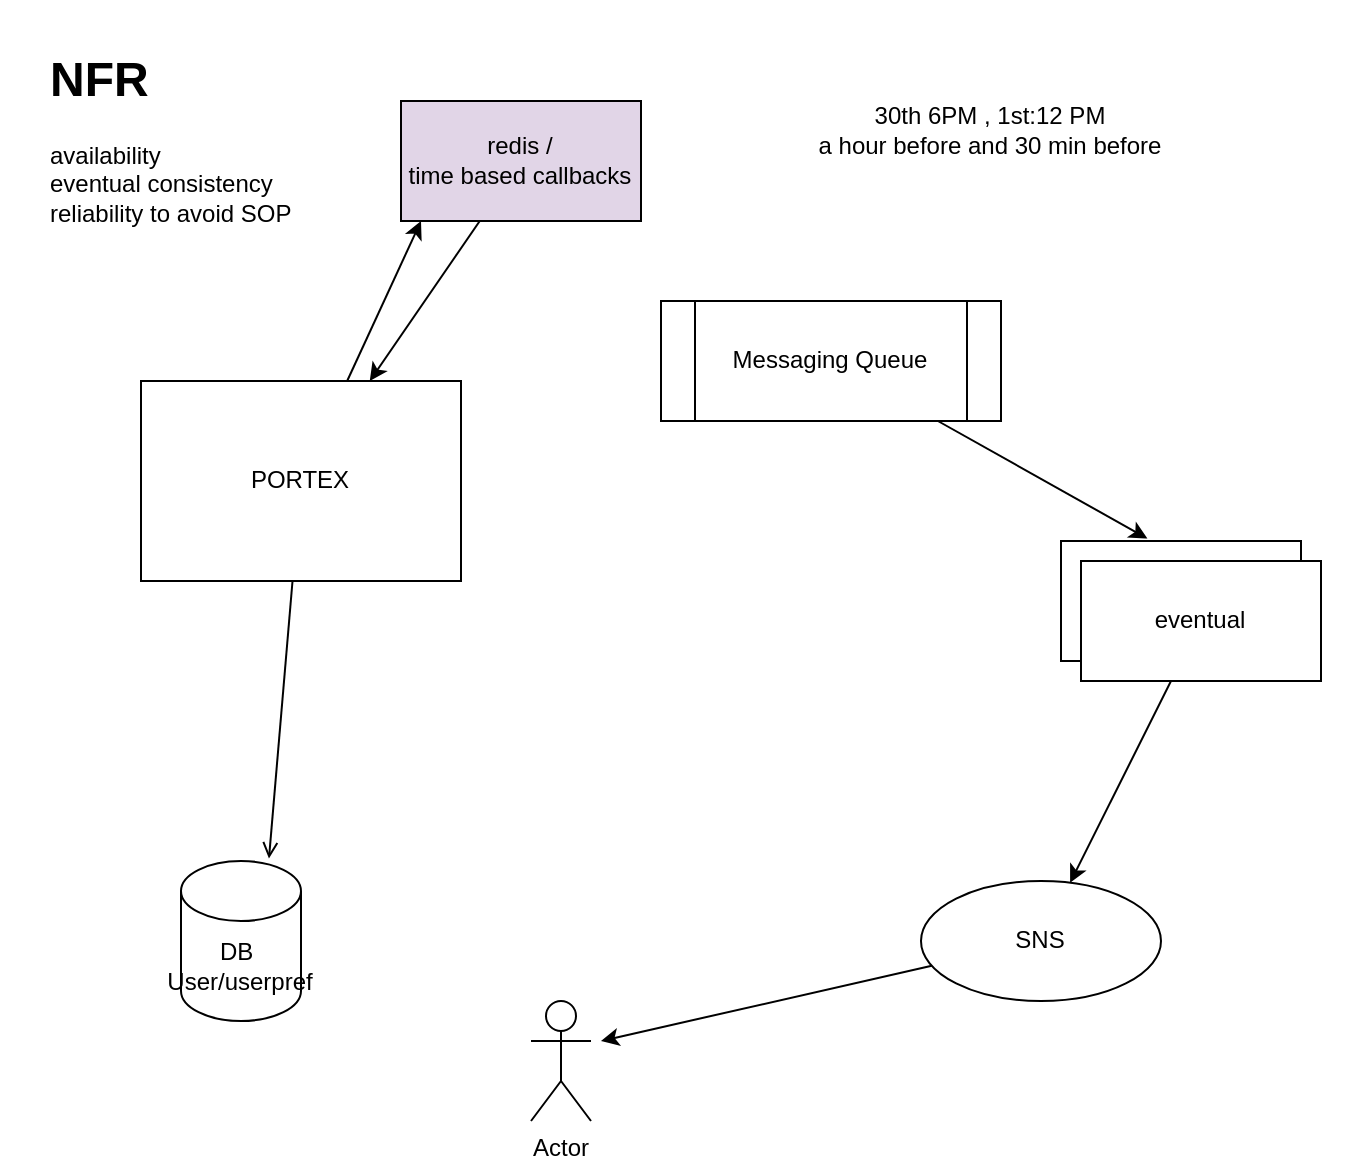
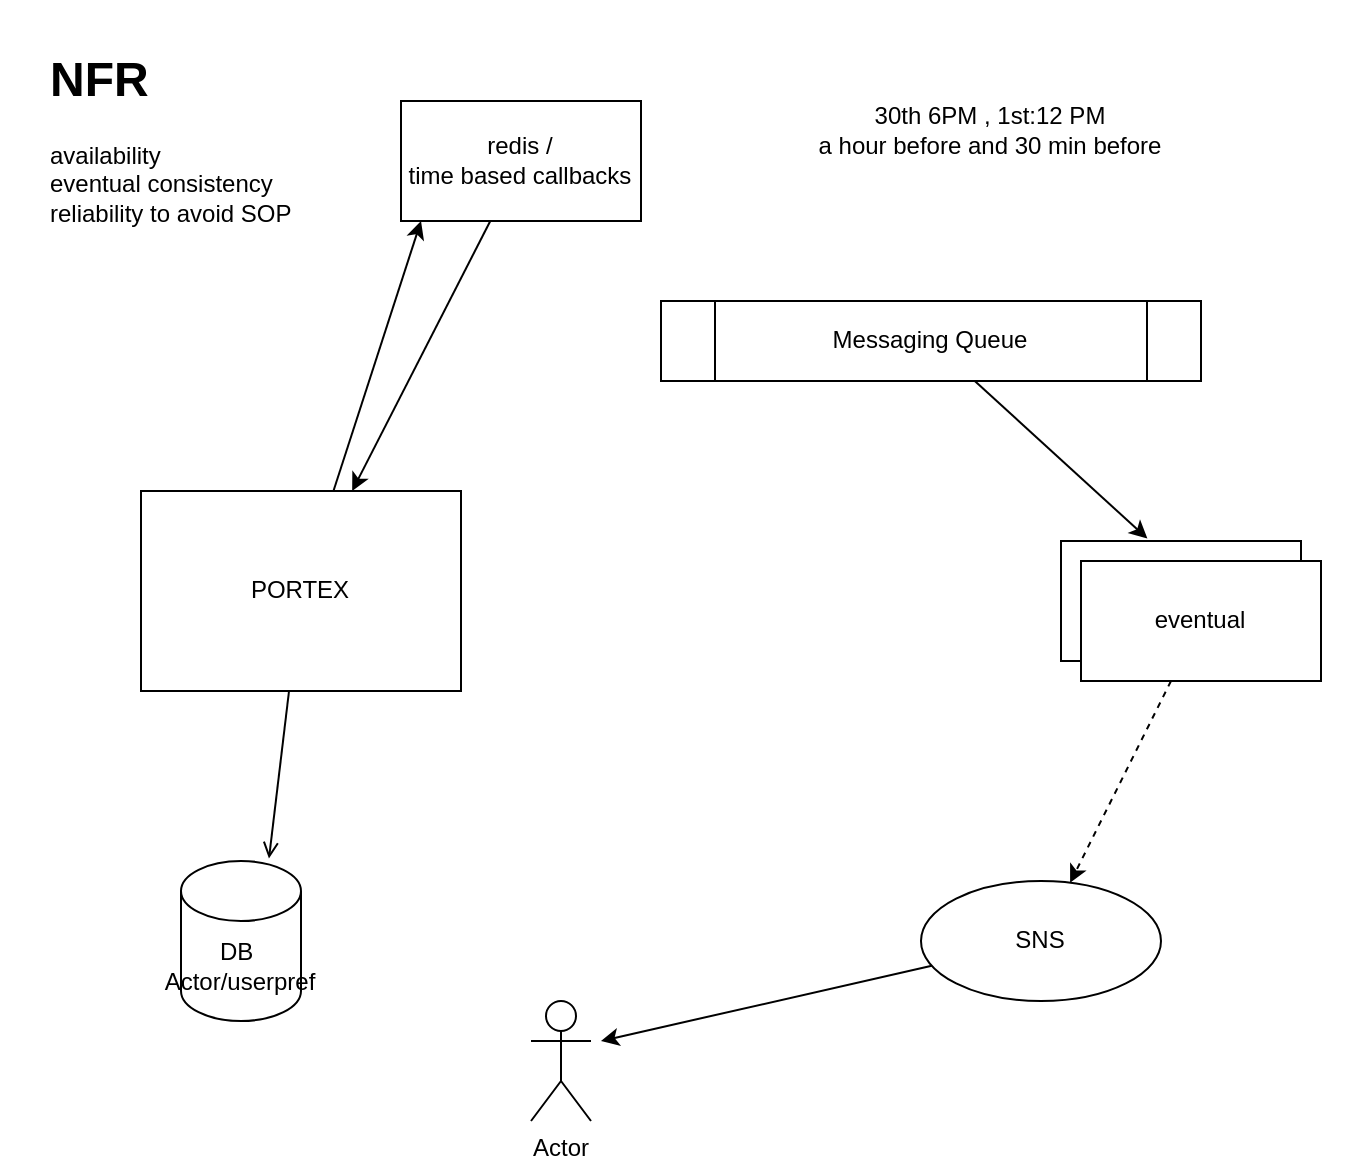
(521, 161) -> (521, 161)
(831, 361) -> (931, 341)
(301, 481) -> (301, 591)
(1123, 777) -> (1123, 777)
(241, 967) -> (241, 967)
